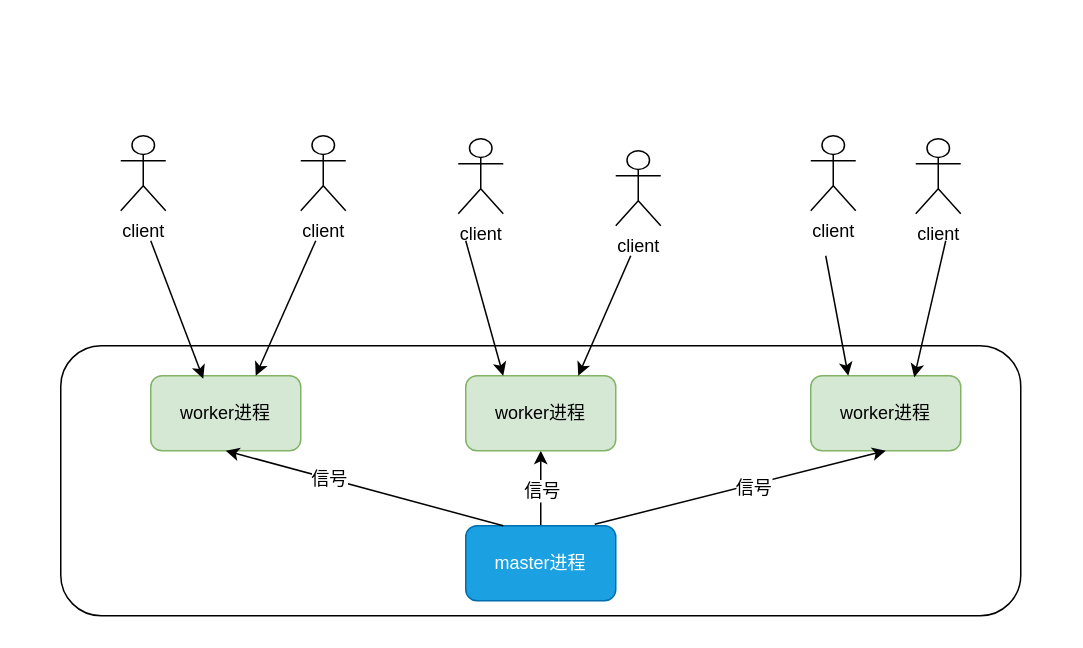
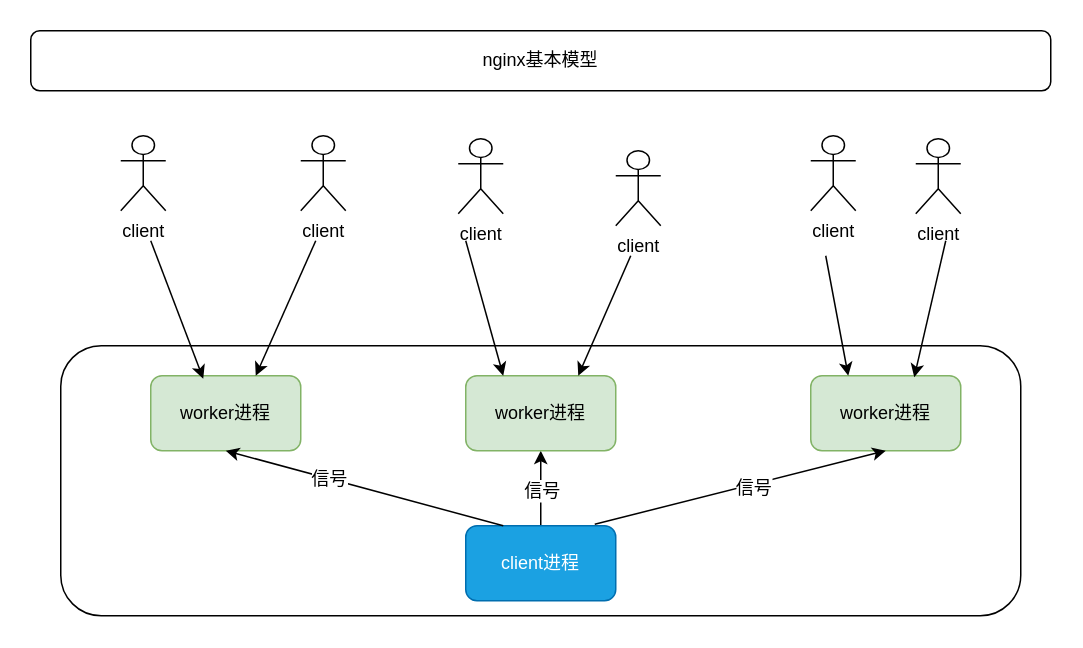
none -> (541, 61)
(541, 563) -> (541, 563)
